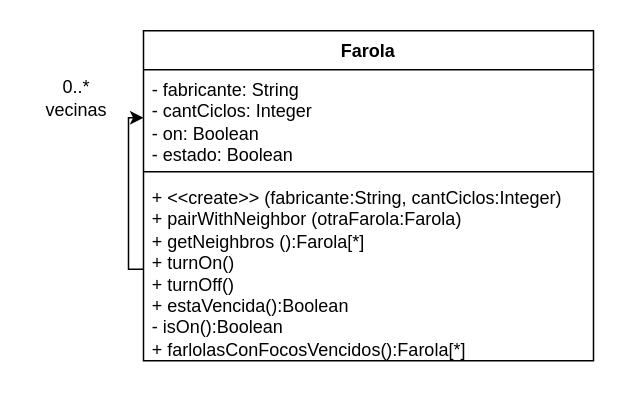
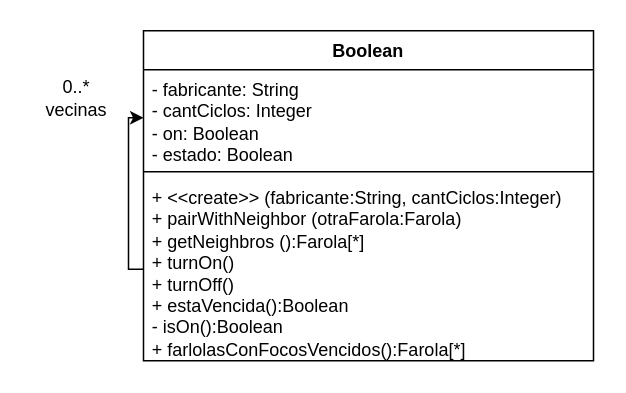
(368, 52) -> (368, 52)
